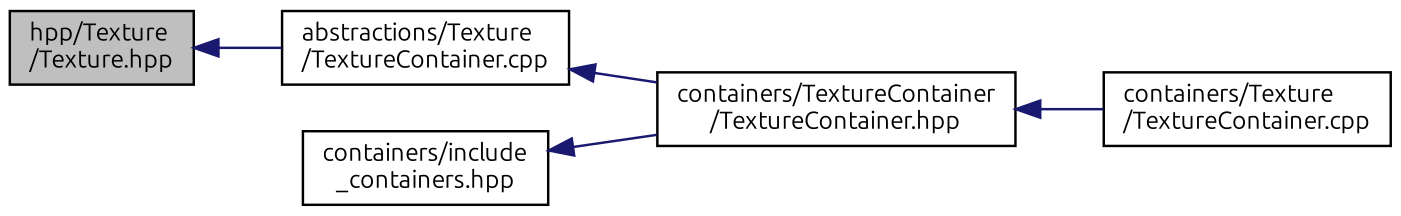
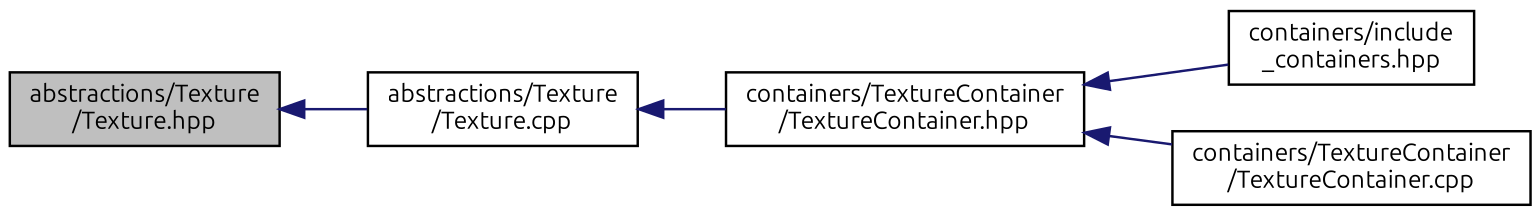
(102, 48) -> (145, 109)
(426, 48) -> (503, 109)
(1247, 109) -> (1351, 168)
(615, 141) -> (1169, 73)
